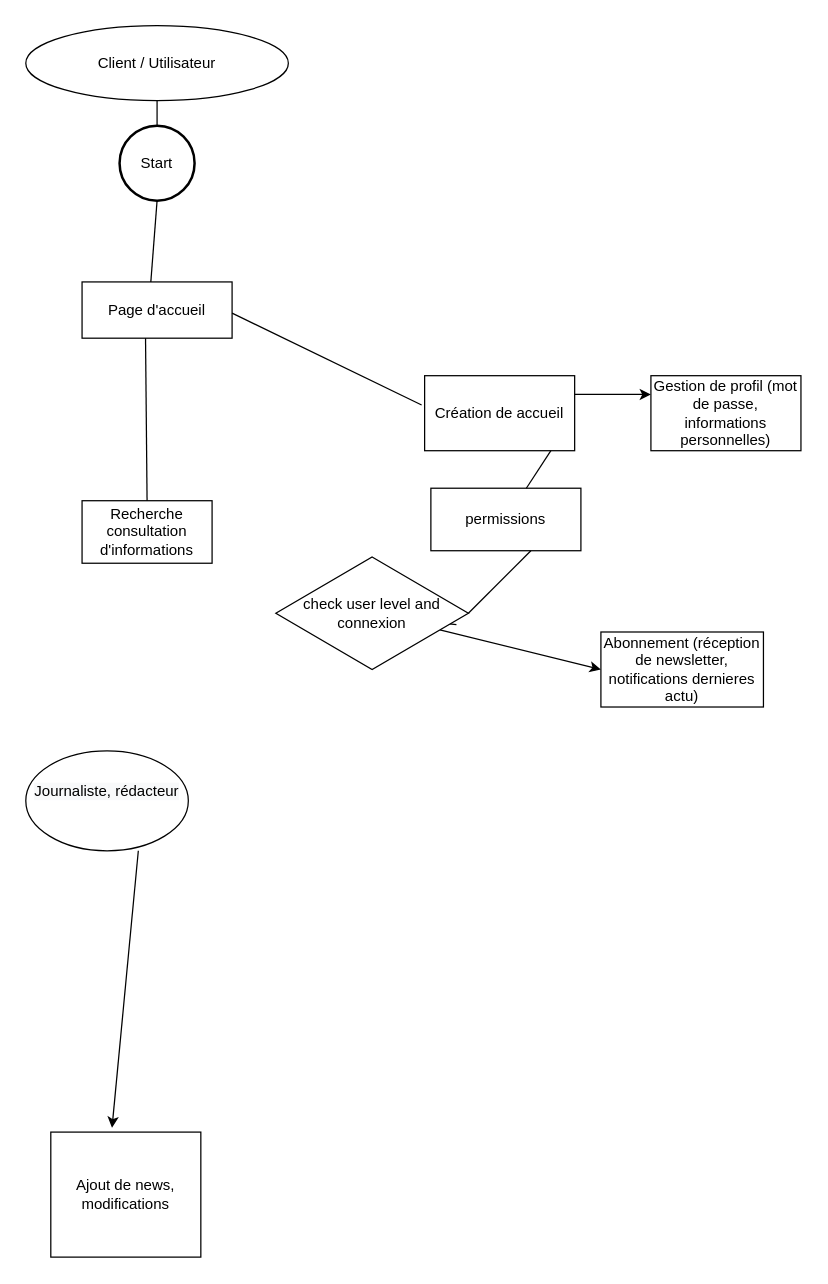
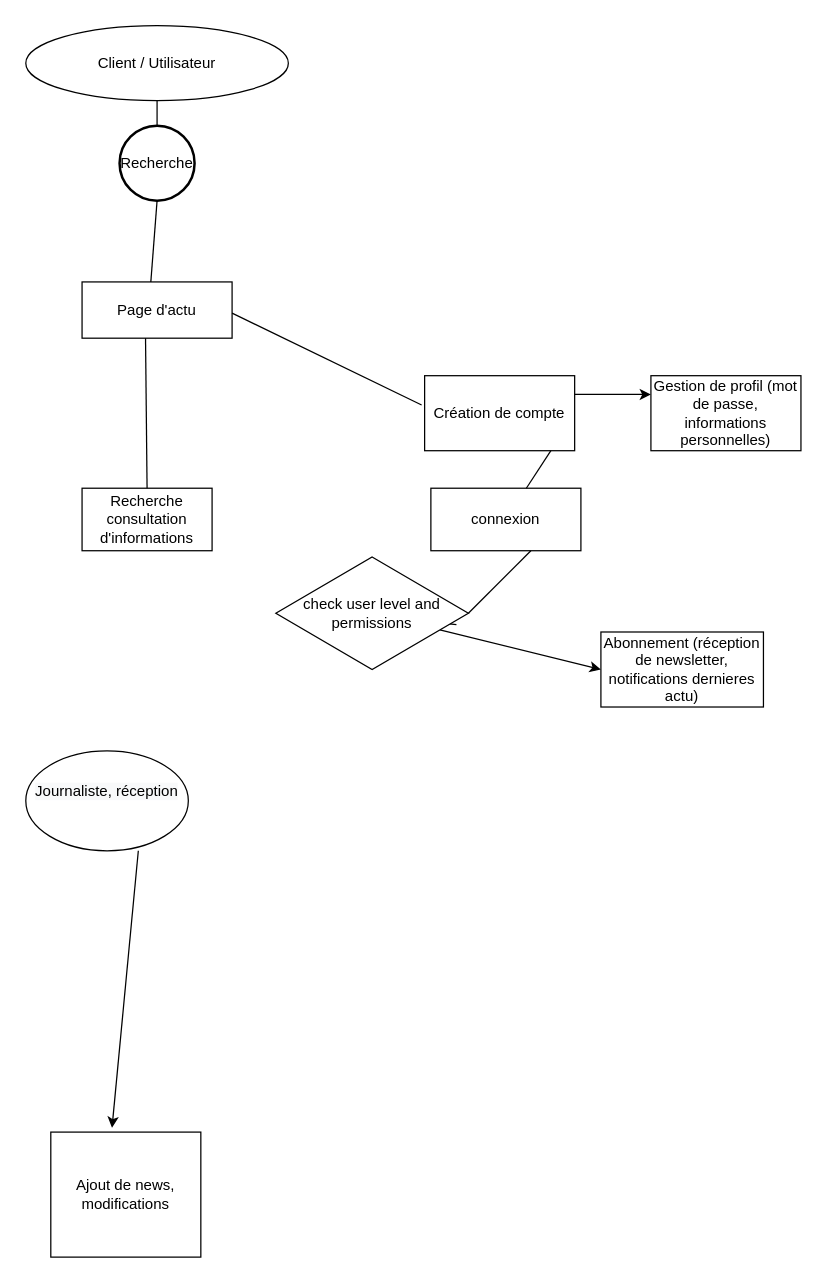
(157, 163) -> (157, 163)
(157, 311) -> (157, 311)
(499, 413) -> (499, 413)
(506, 519) -> (506, 519)
(147, 532) -> (147, 519)
(372, 613) -> (372, 613)
(107, 801) -> (107, 801)
